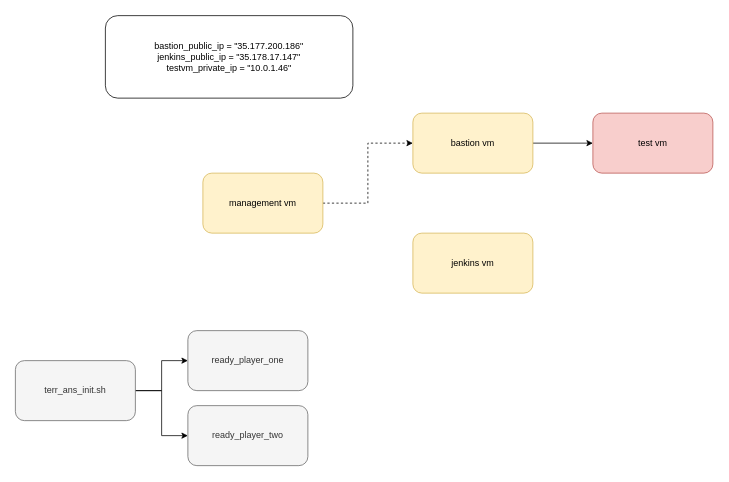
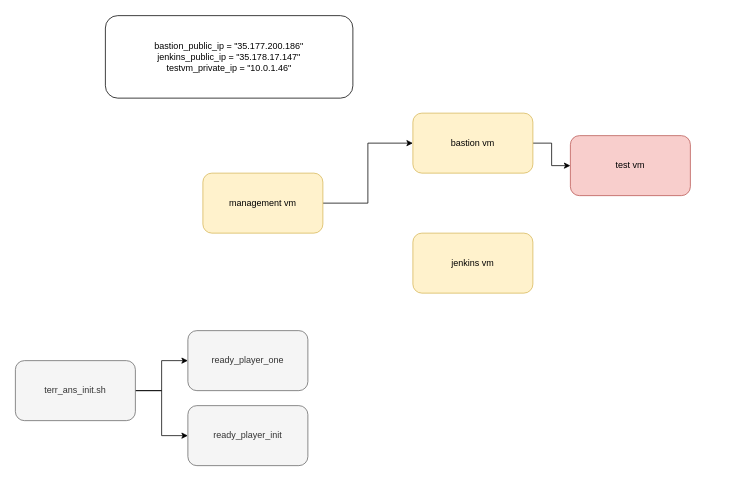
(653, 143) -> (630, 165)
(368, 176) -> (368, 176)
(248, 435) -> (248, 435)
